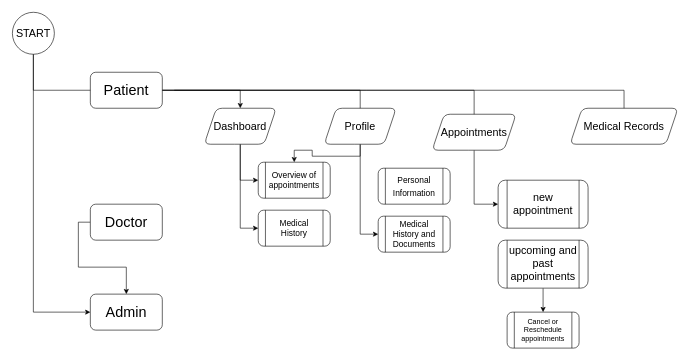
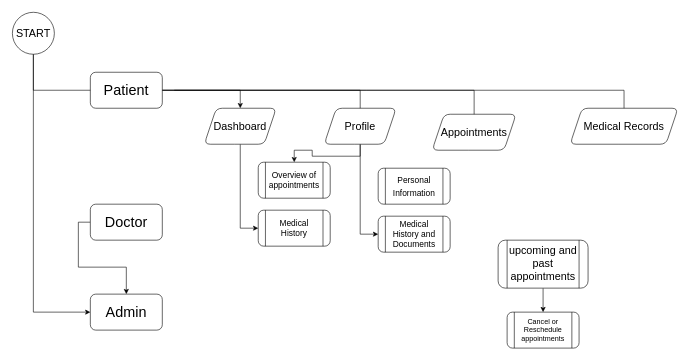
(252, 180) -> none
(492, 204) -> none
(543, 204) -> none
